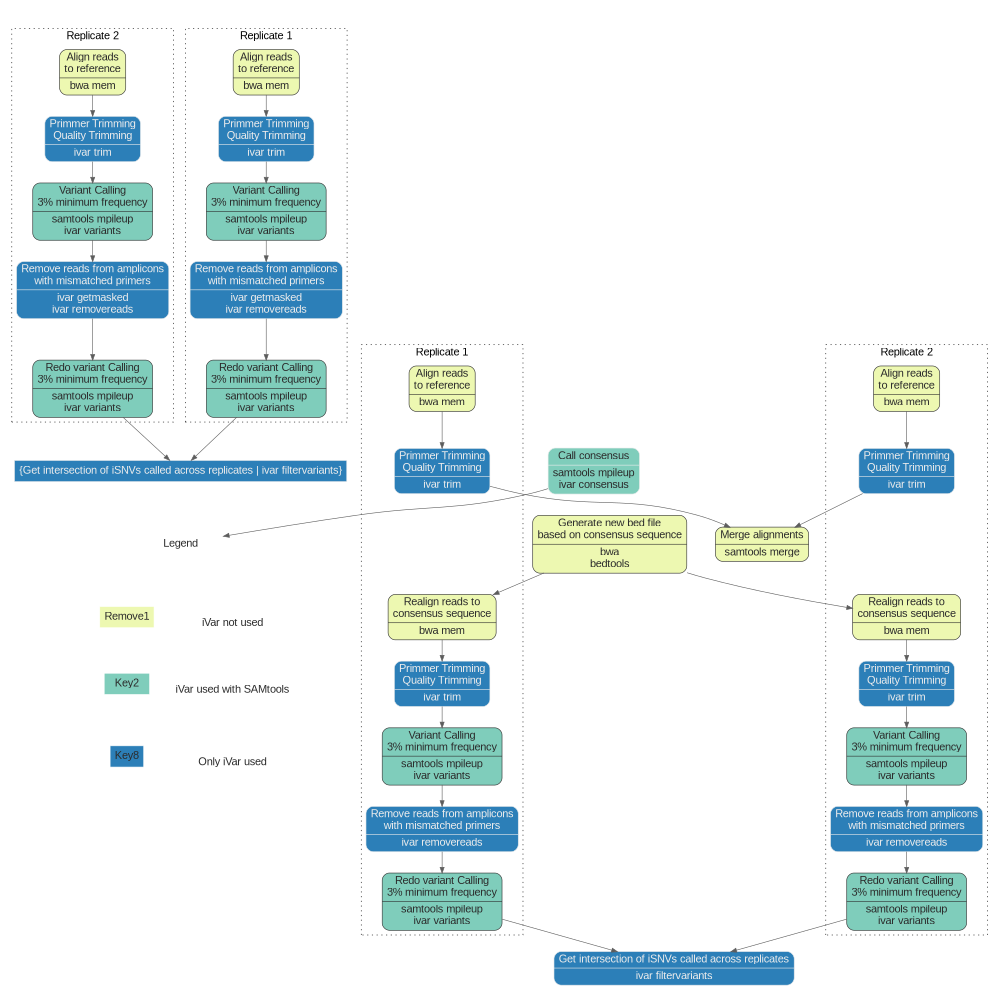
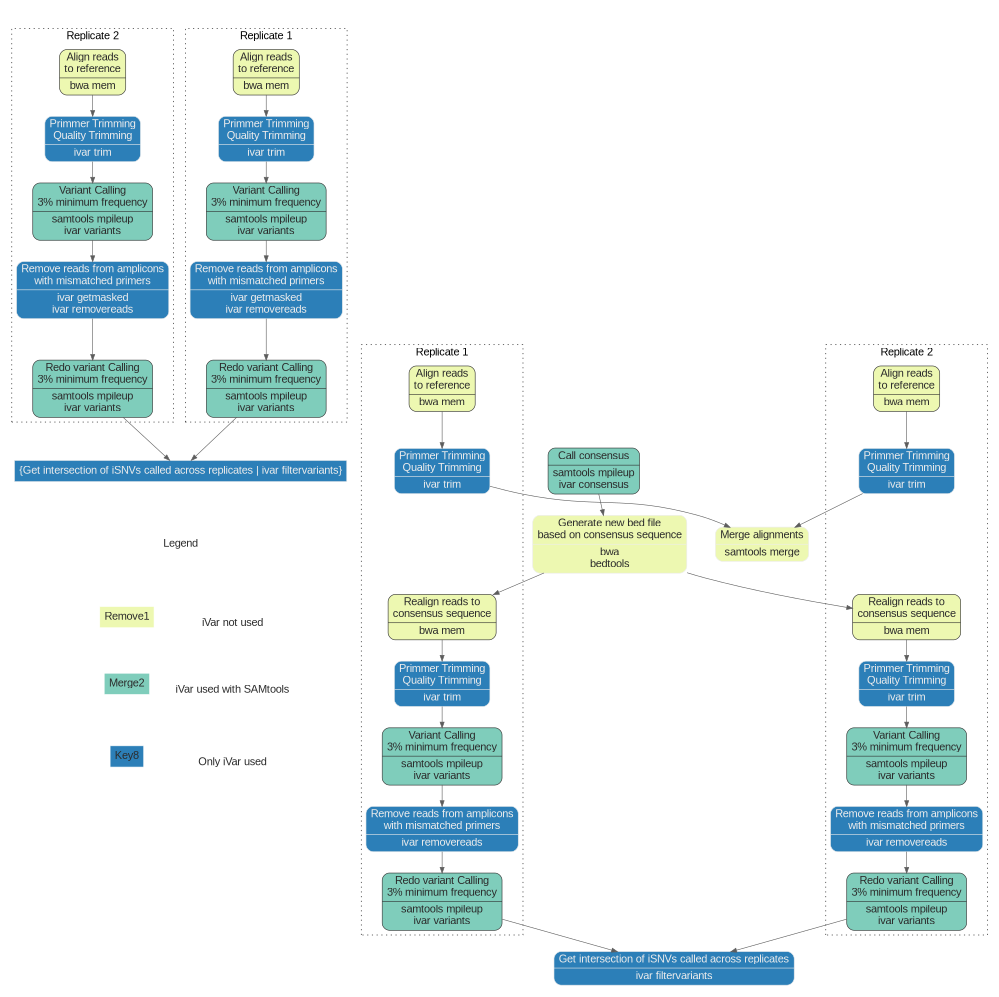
(594, 471) -> (594, 471)
(389, 511) -> (600, 499)
(610, 544) -> (610, 544)
(762, 544) -> (762, 544)
(127, 684) -> (127, 684)
